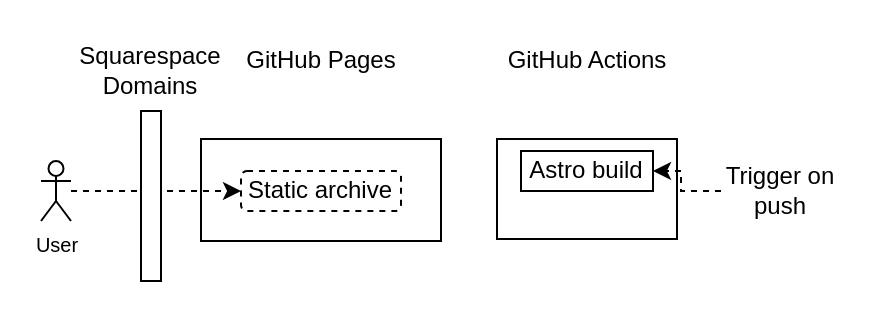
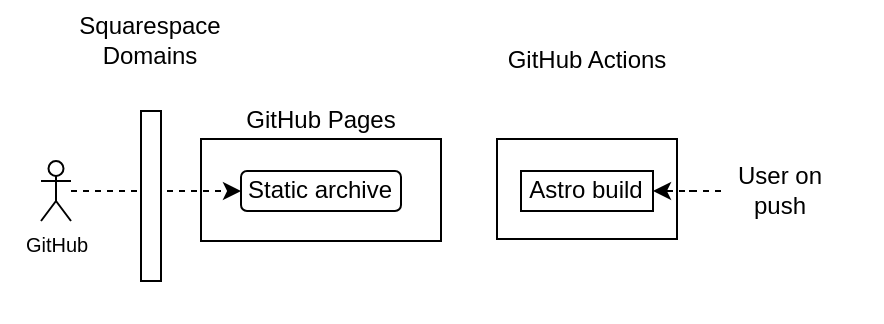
(322, 60) -> (322, 120)
(151, 71) -> (151, 41)
(587, 171) -> (587, 191)
(321, 191) -> (321, 191)
(781, 191) -> (781, 191)
(58, 247) -> (58, 247)
